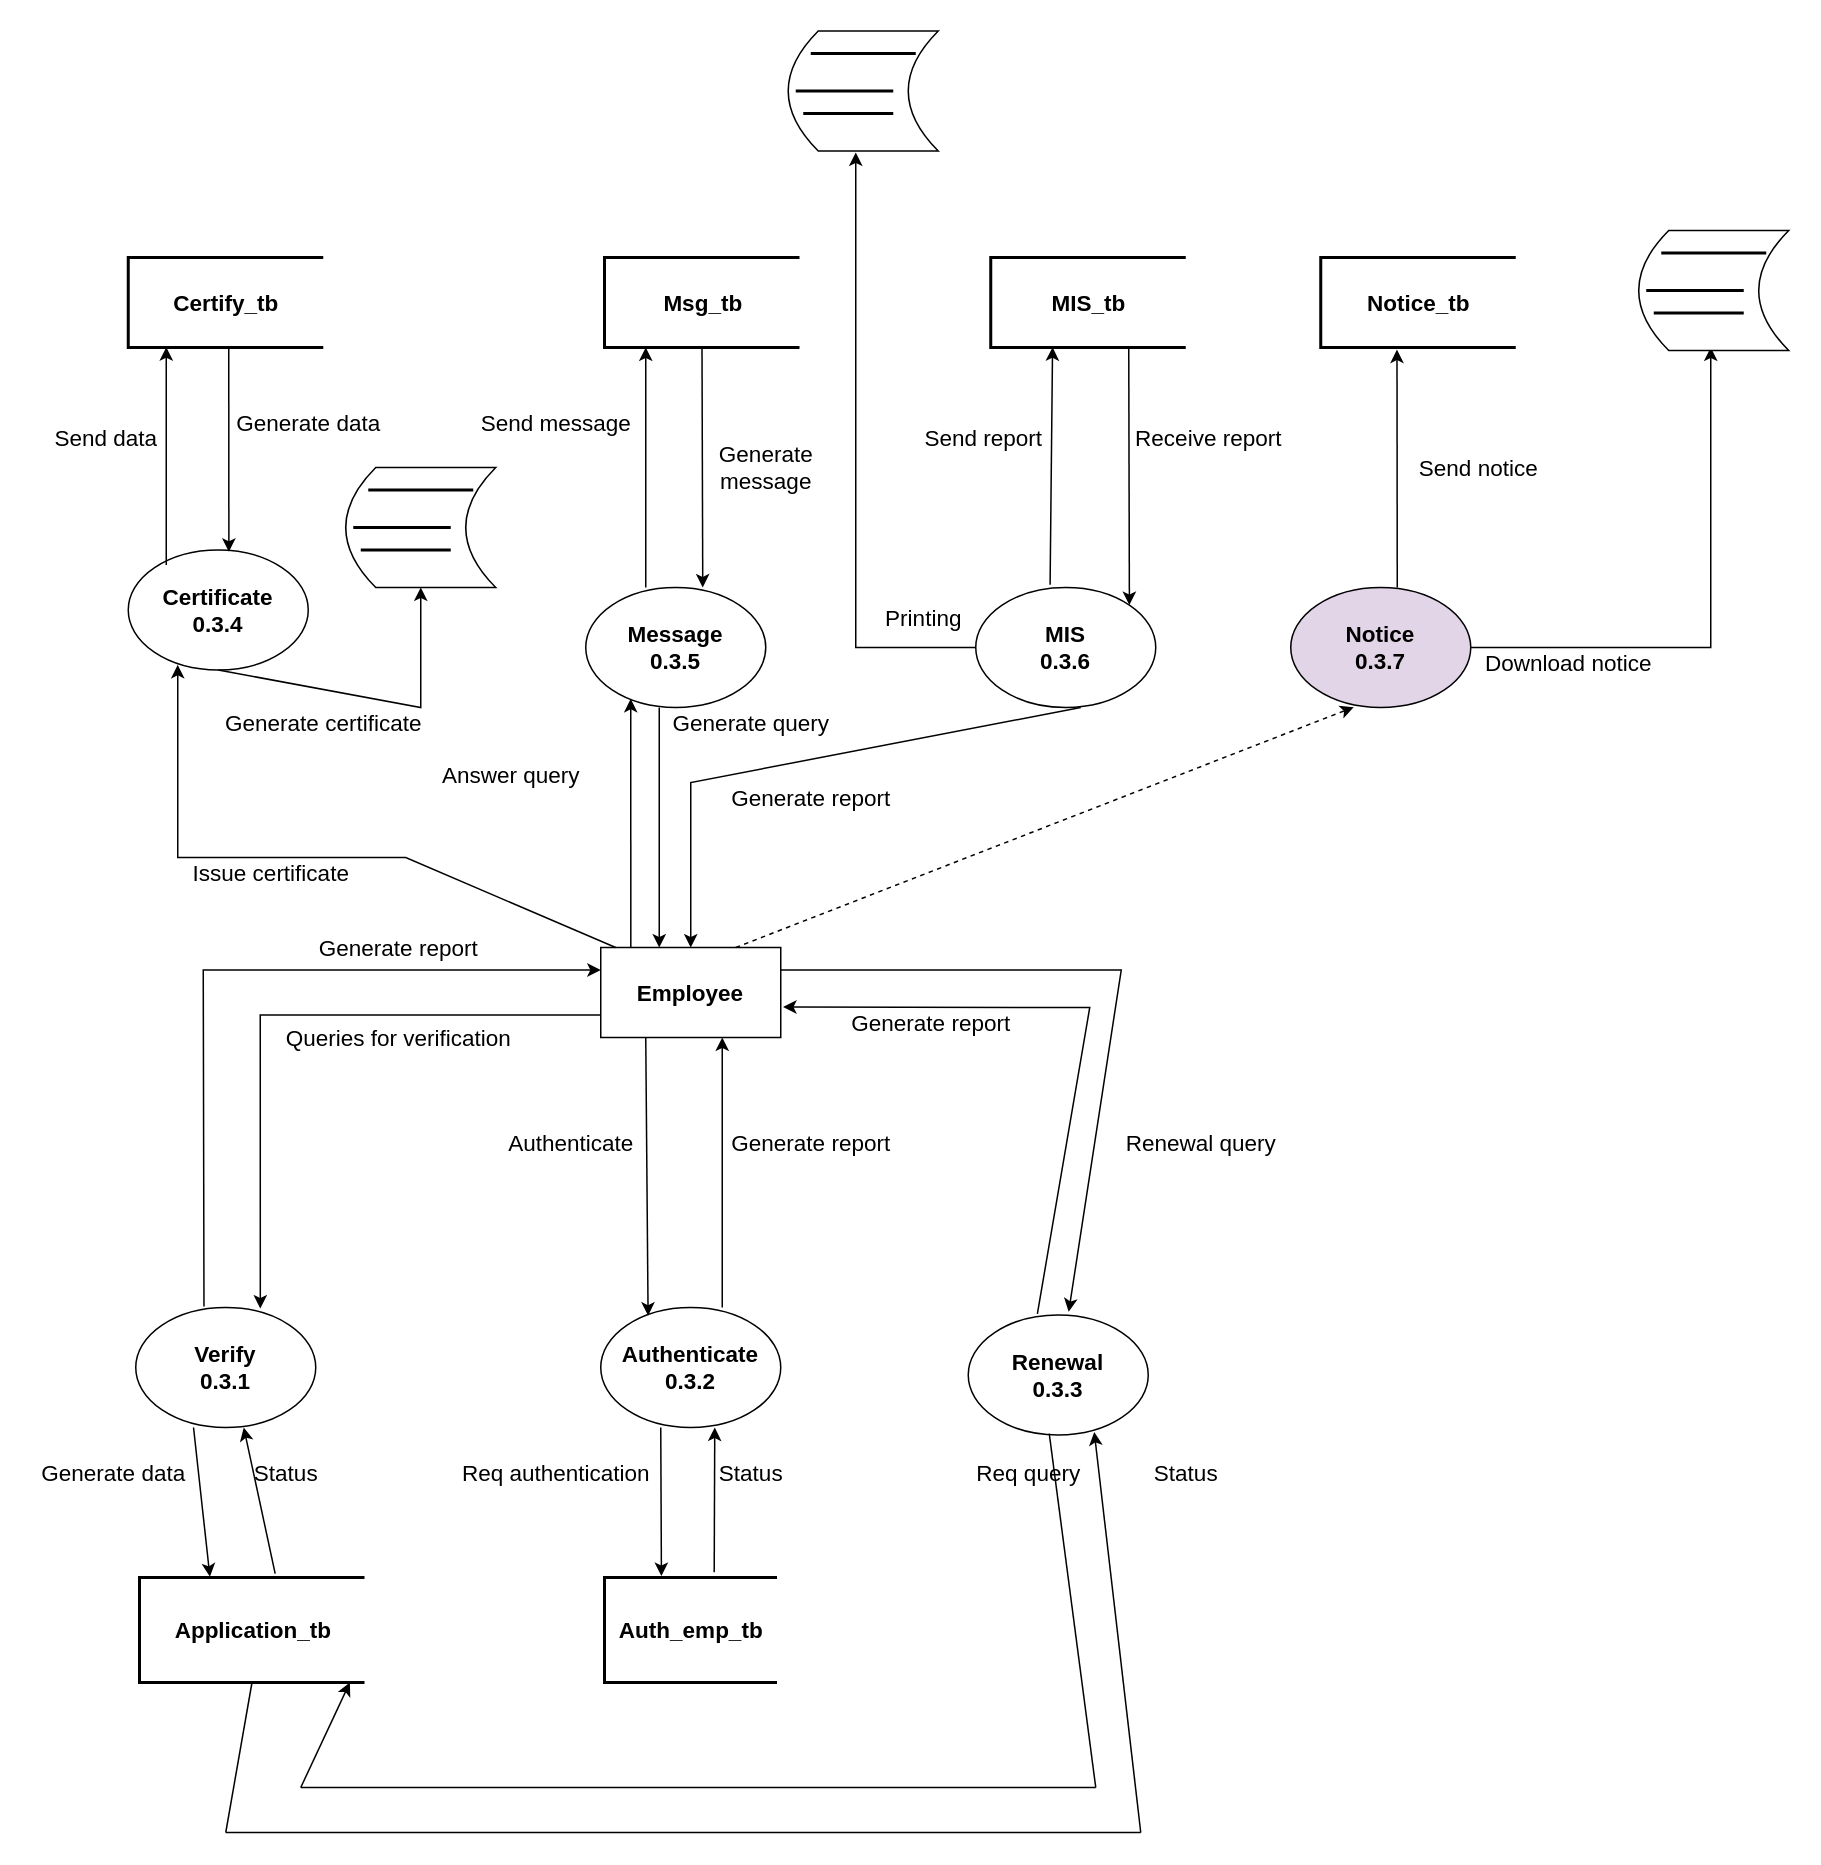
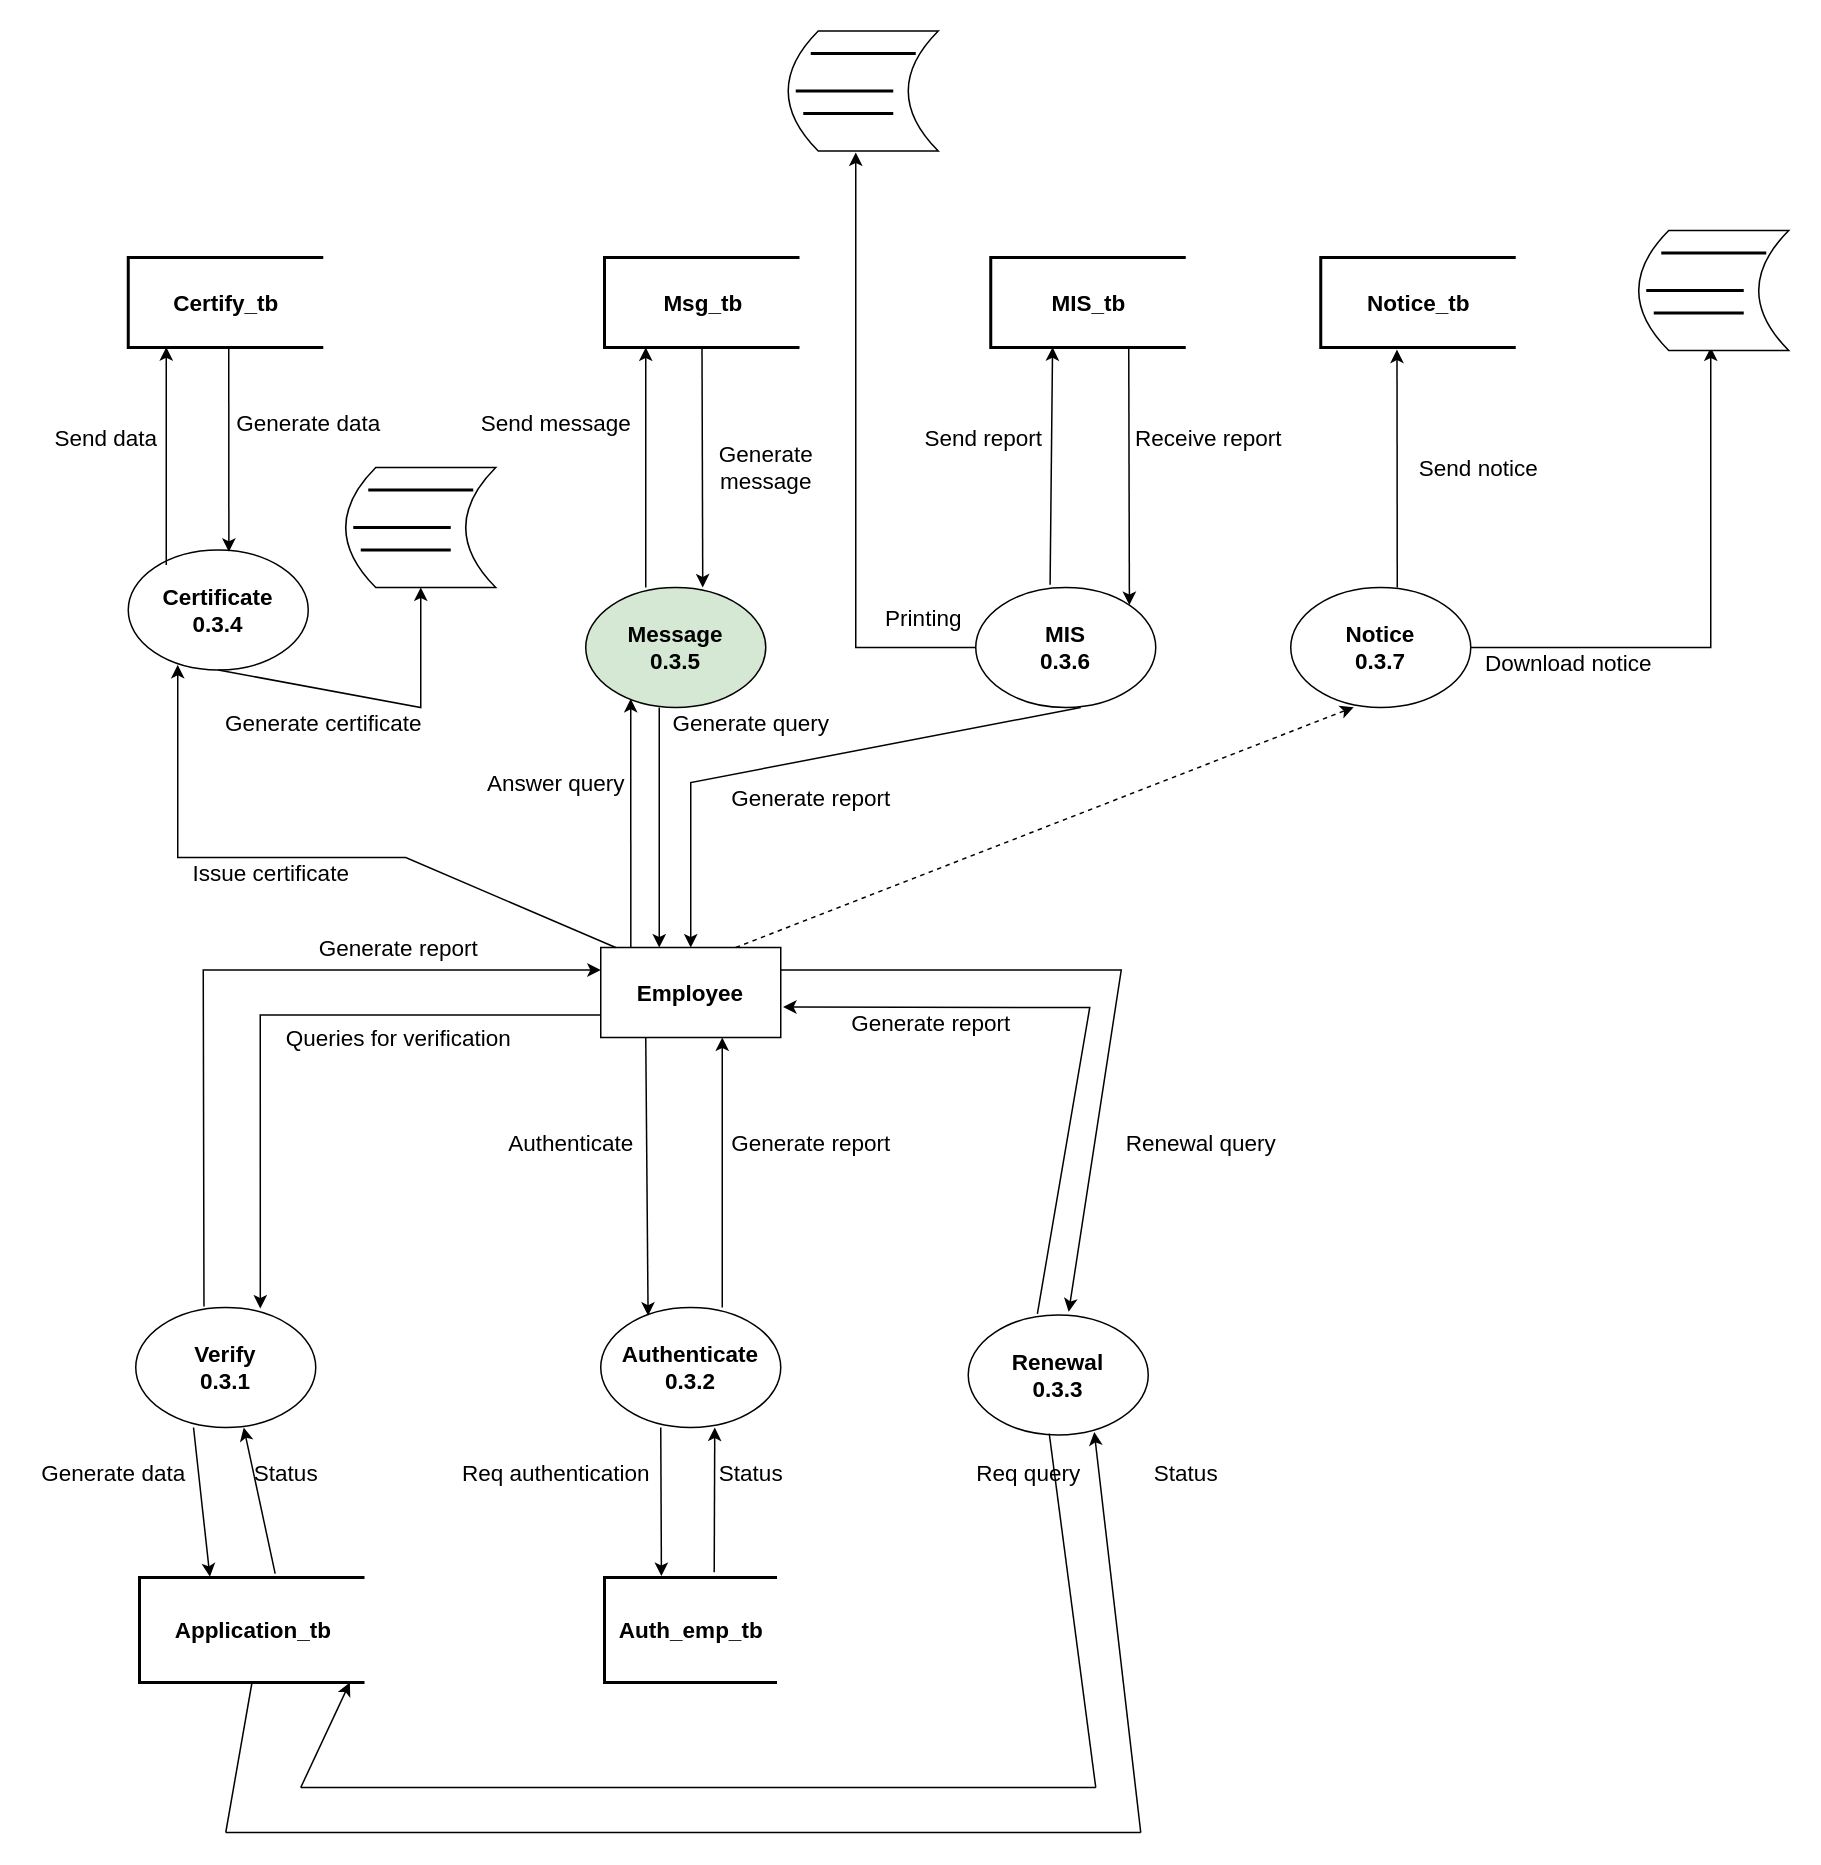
(676, 647) -> (676, 647)
(1381, 647) -> (1381, 647)
(511, 775) -> (556, 782)
